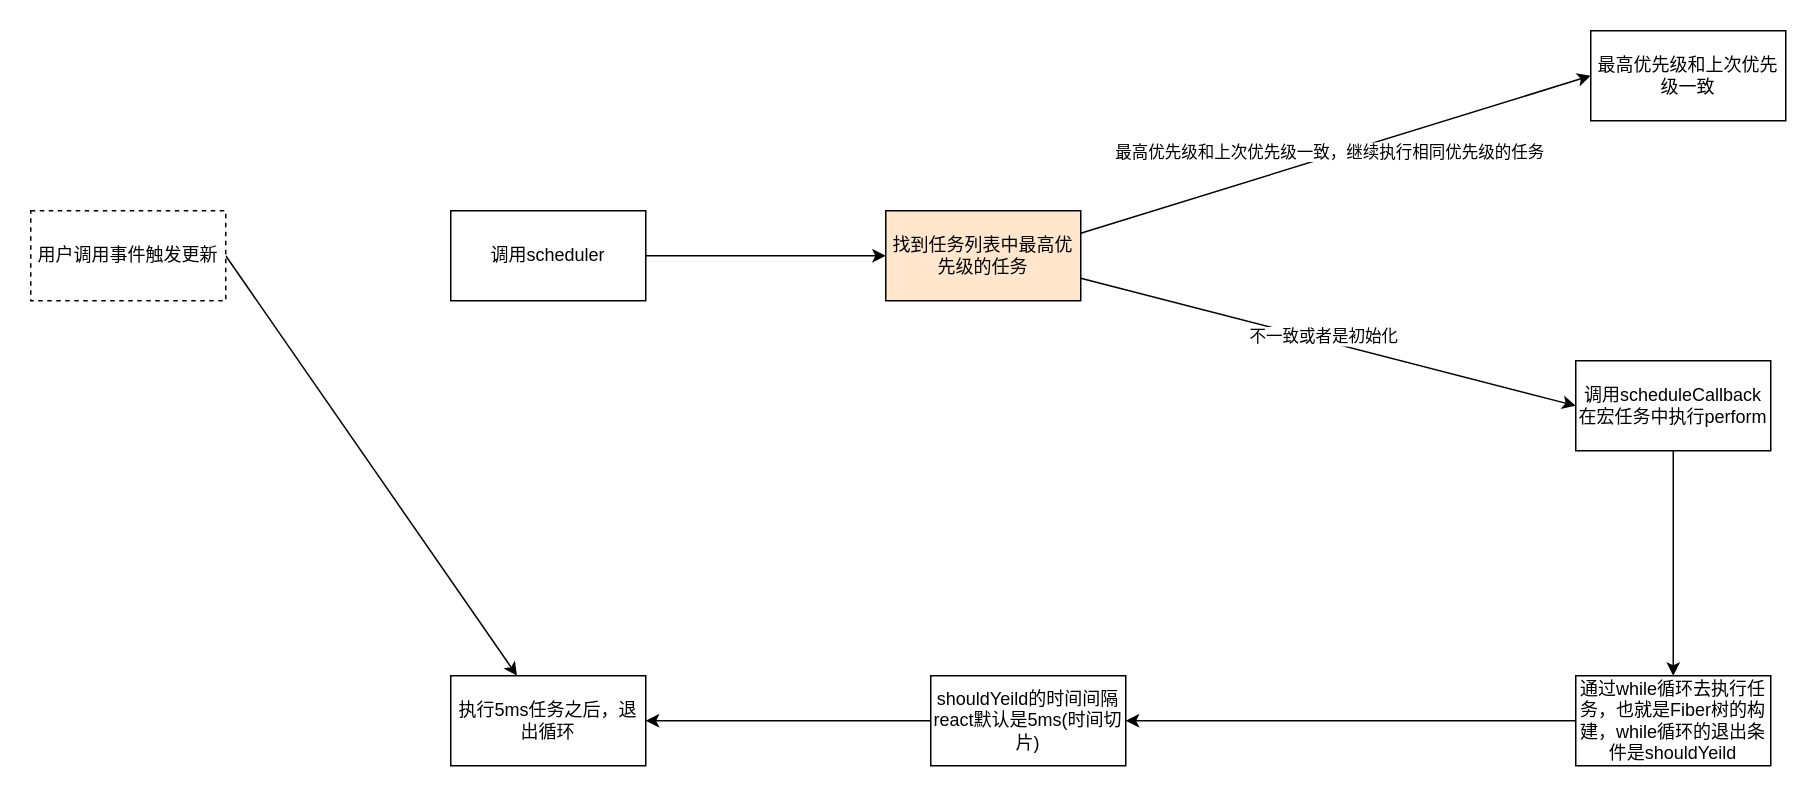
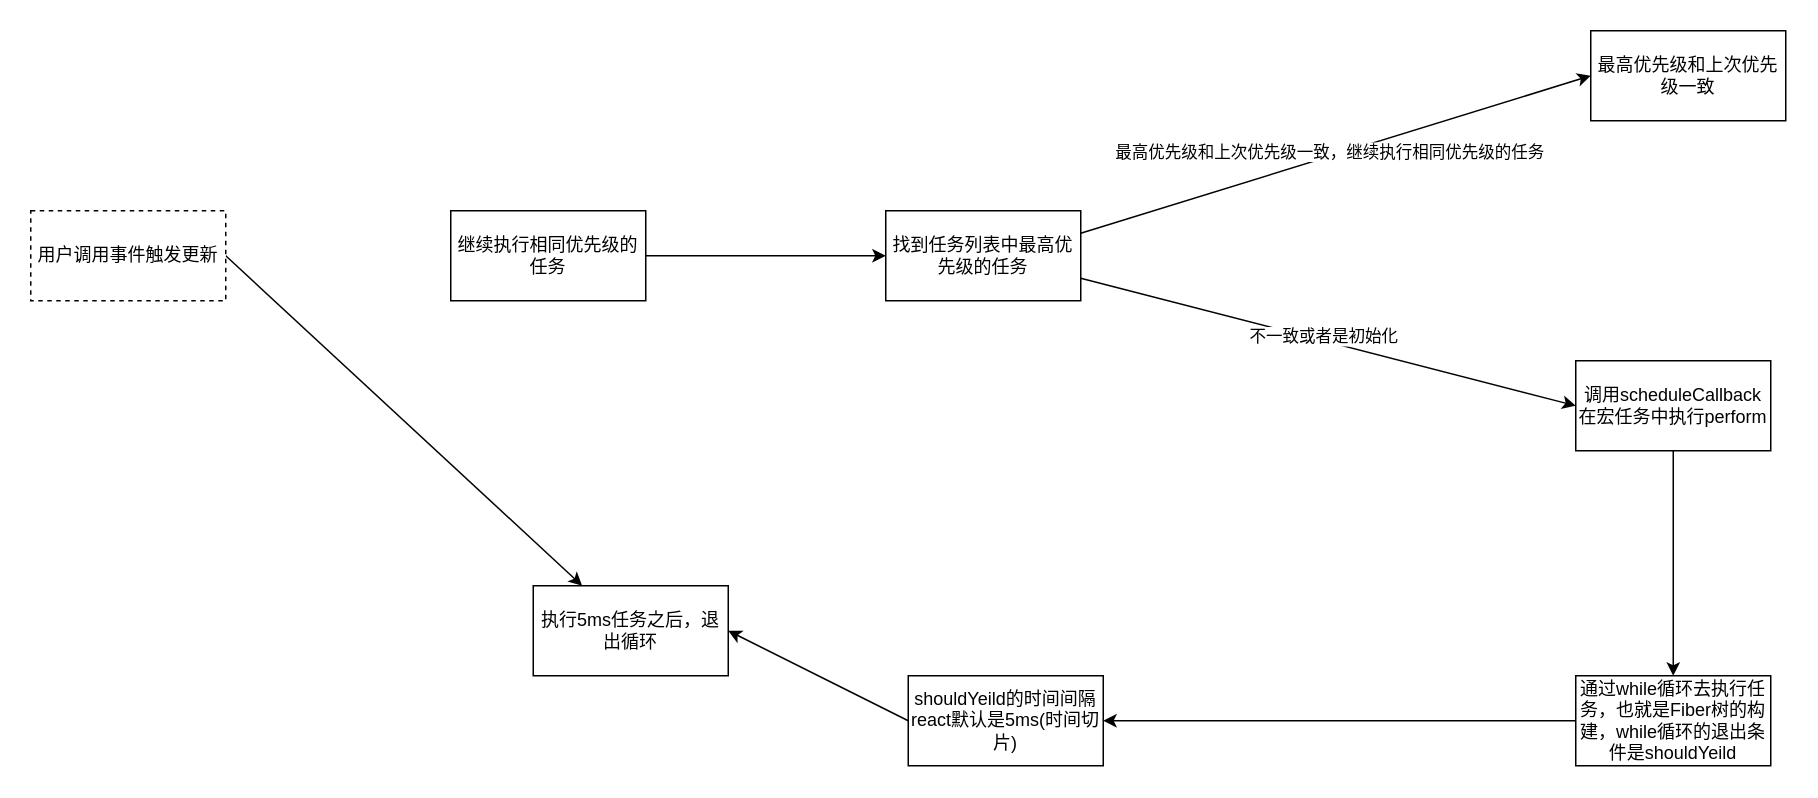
(548, 256) -> (548, 256)
(983, 256) -> (983, 256)
(548, 721) -> (631, 631)
(1028, 721) -> (1006, 721)
